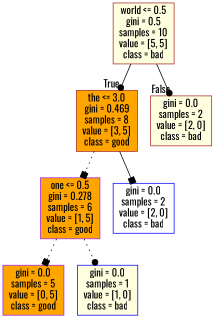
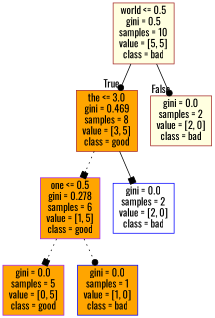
(108, 290) -> (108, 290)
